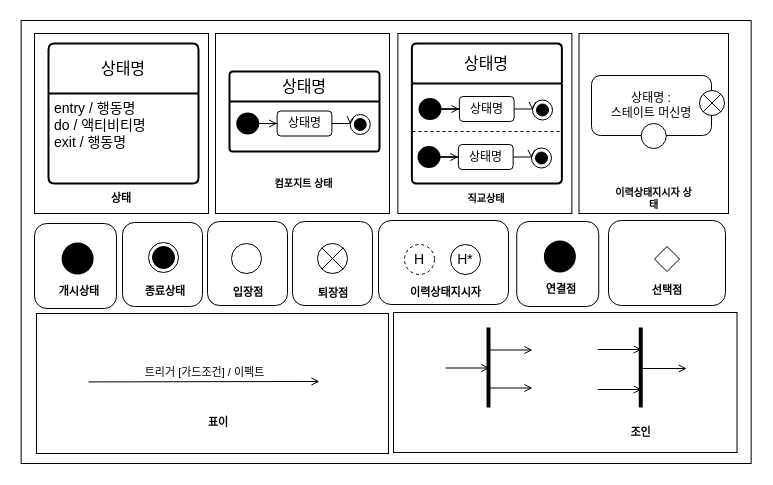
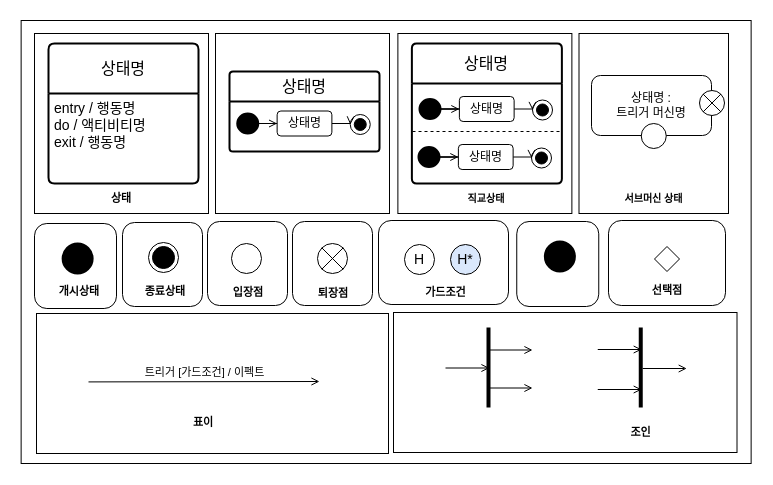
(652, 106) -> (652, 106)
(304, 184) -> none
(654, 199) -> (654, 199)
(420, 260) -> (420, 260)
(466, 260) -> (466, 260)
(562, 290) -> none
(446, 293) -> (446, 293)
(219, 423) -> (204, 423)
